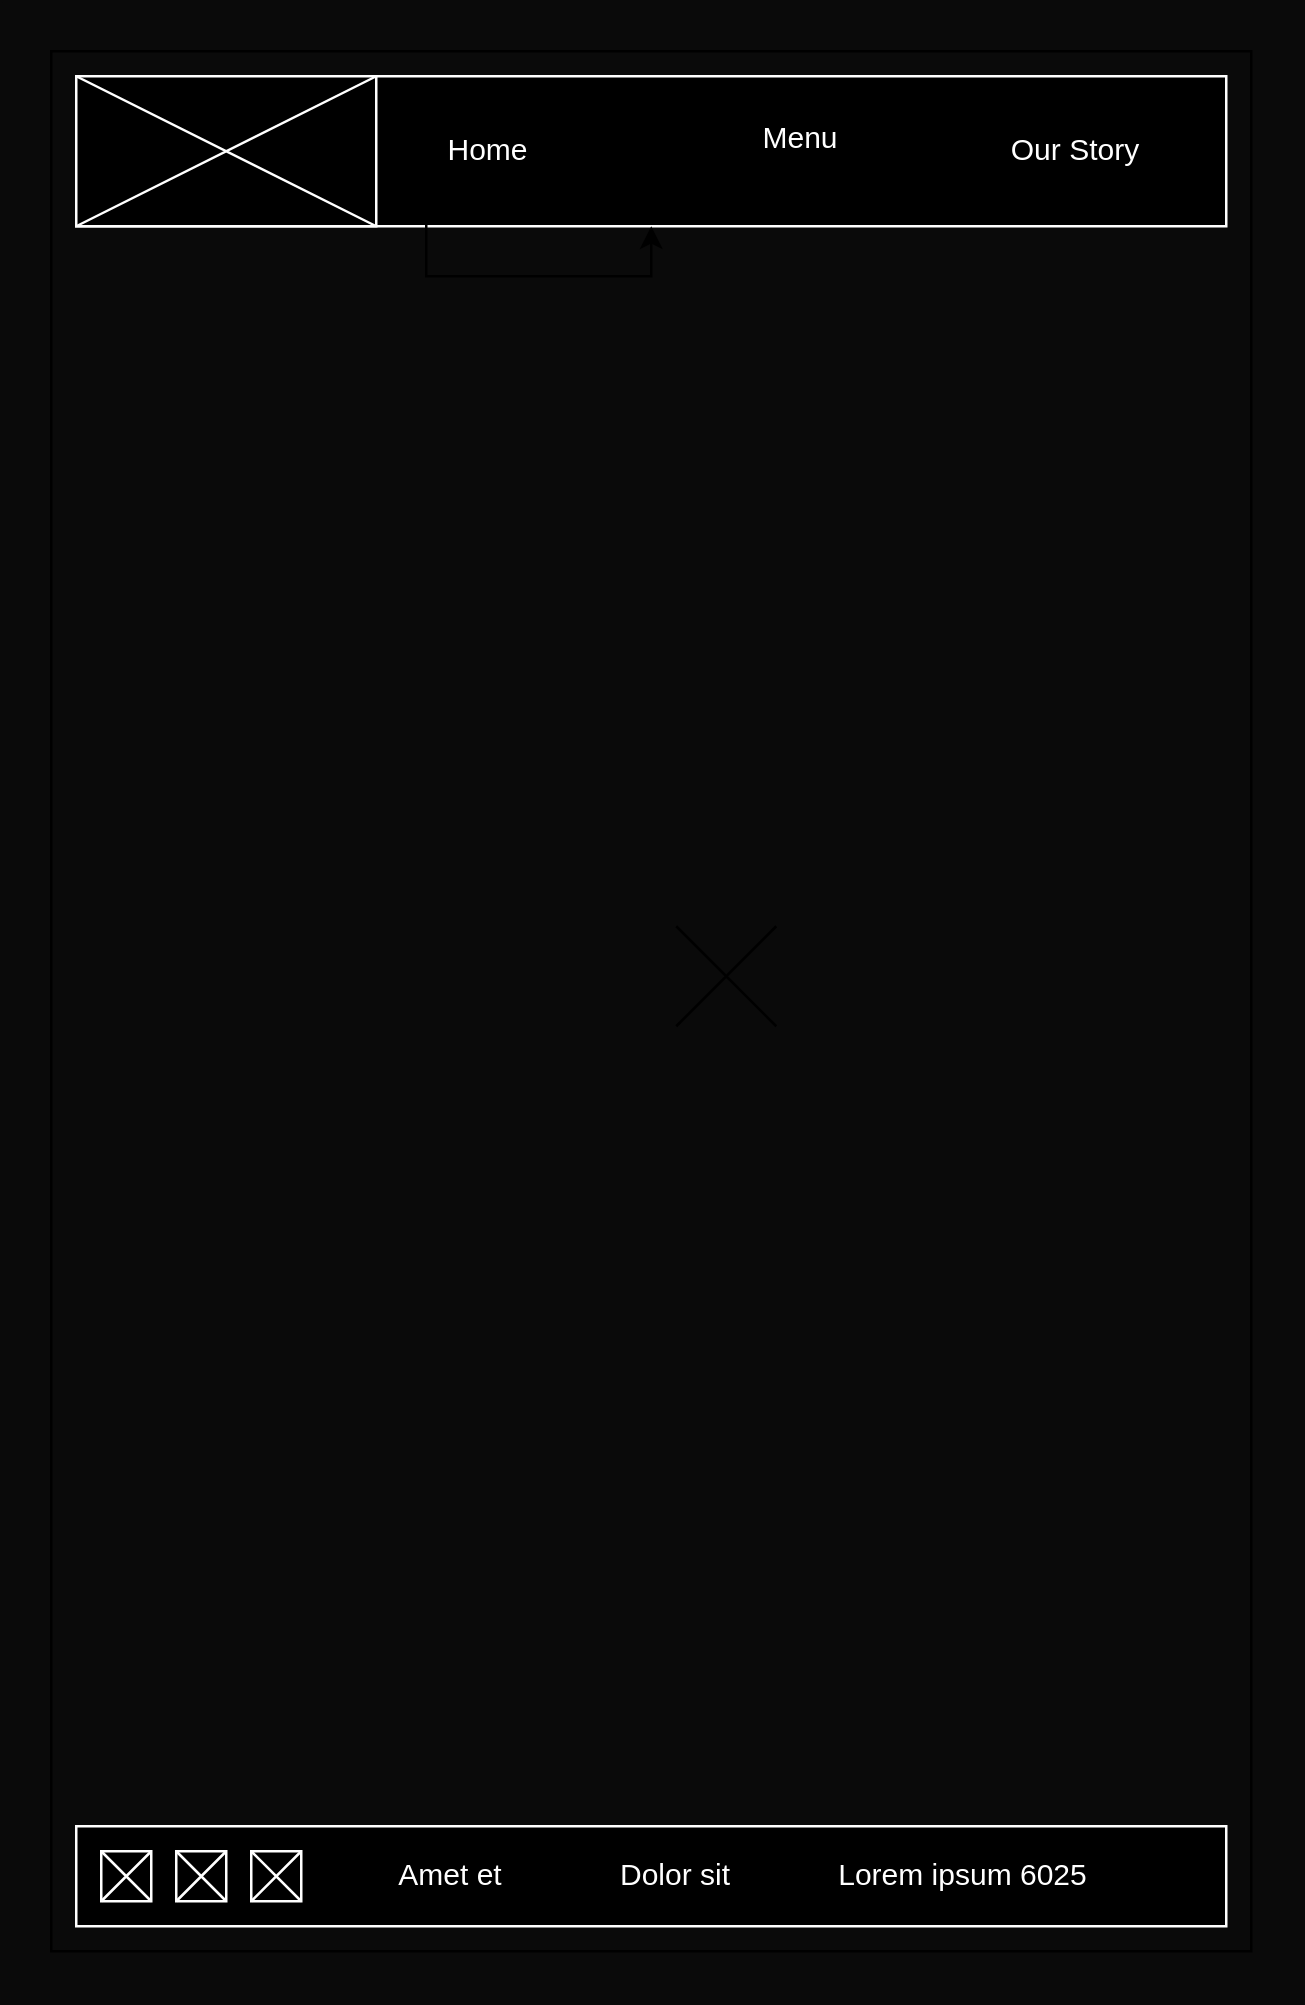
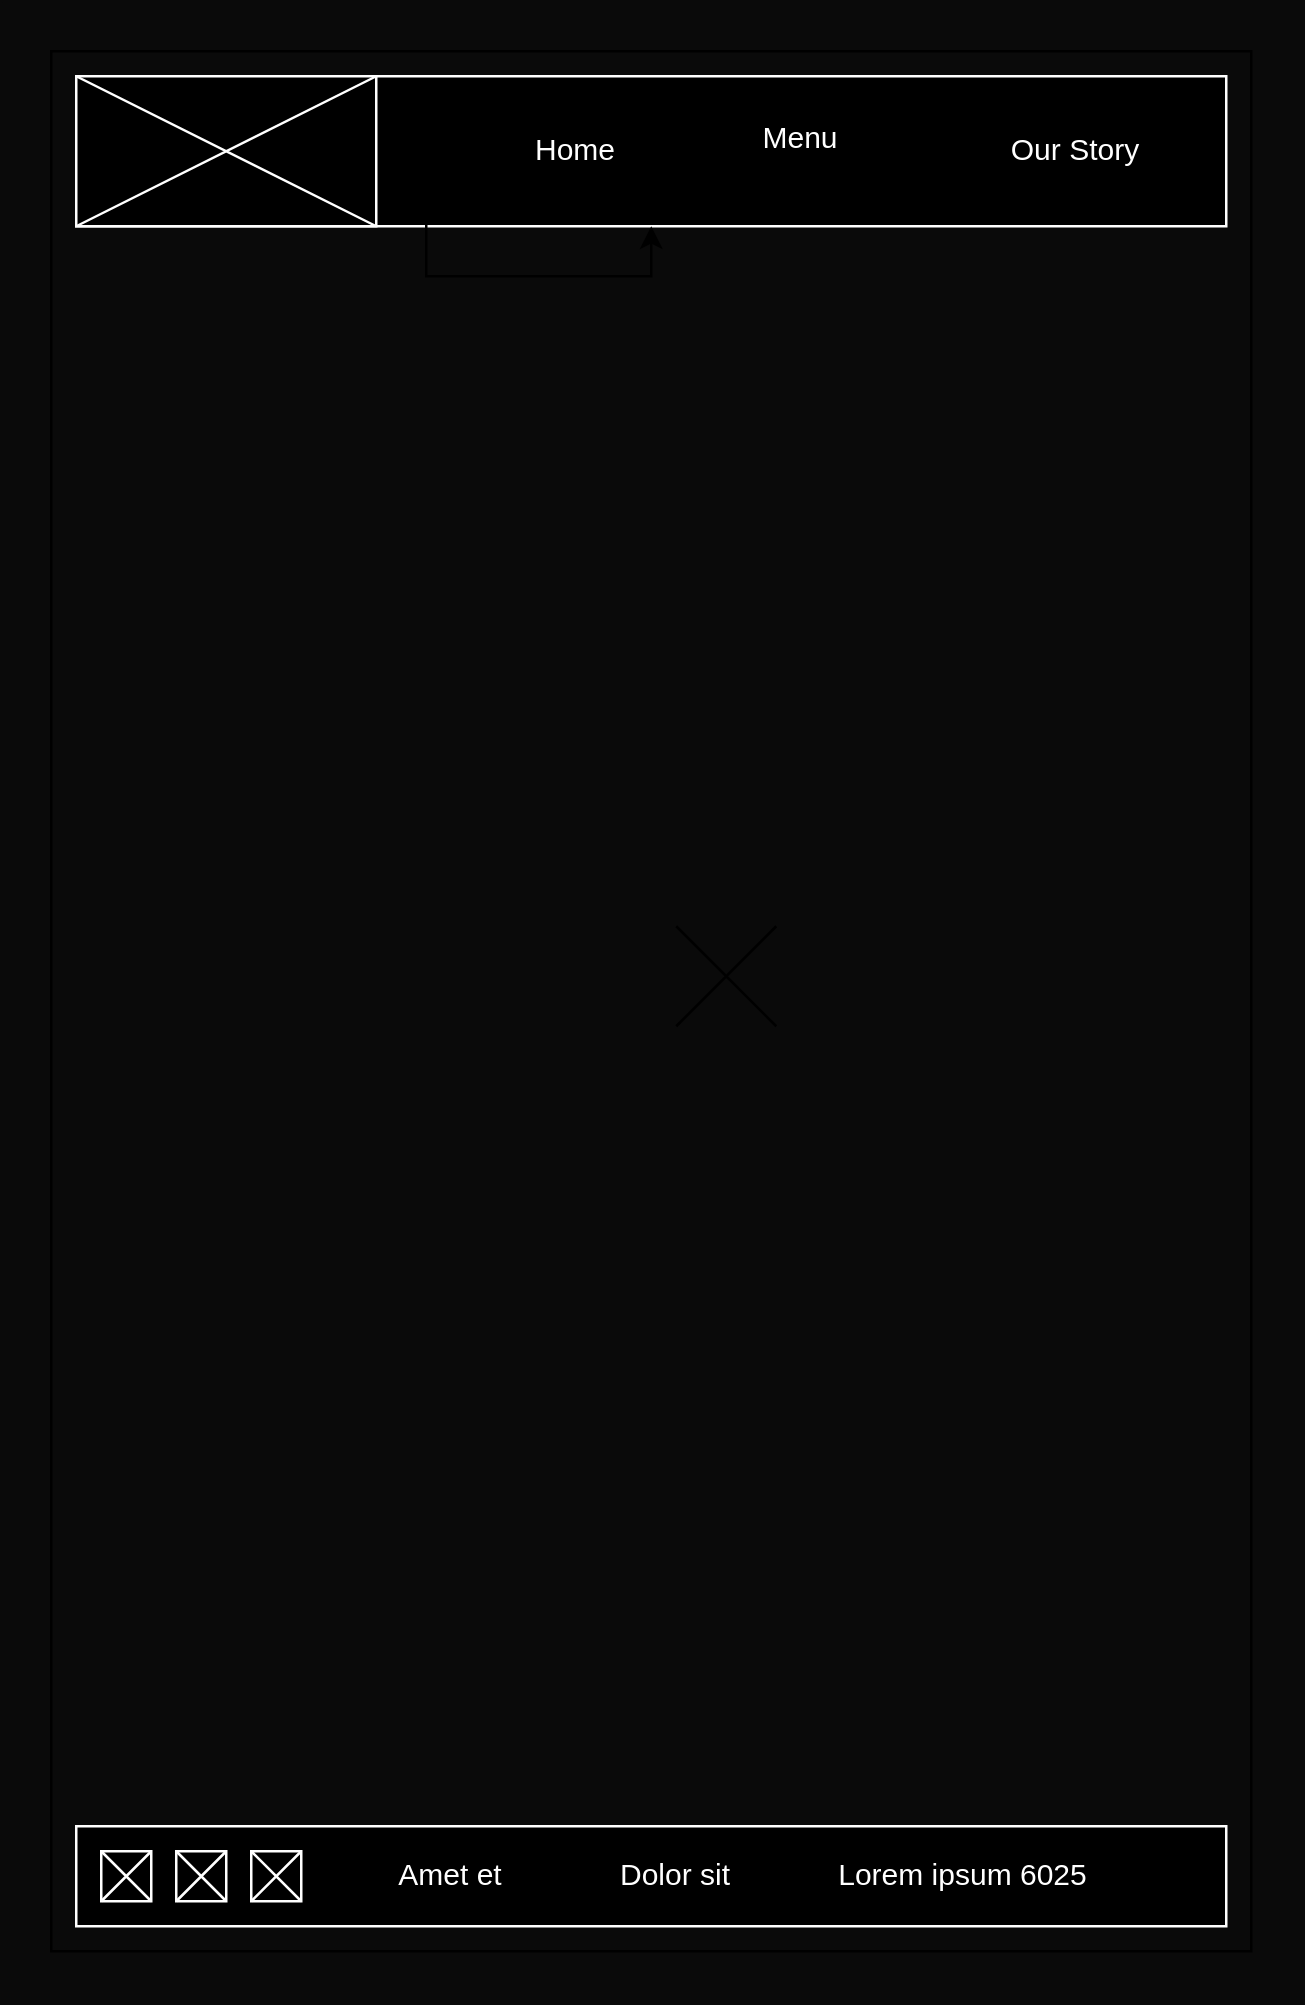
(489, 151) -> (576, 151)
